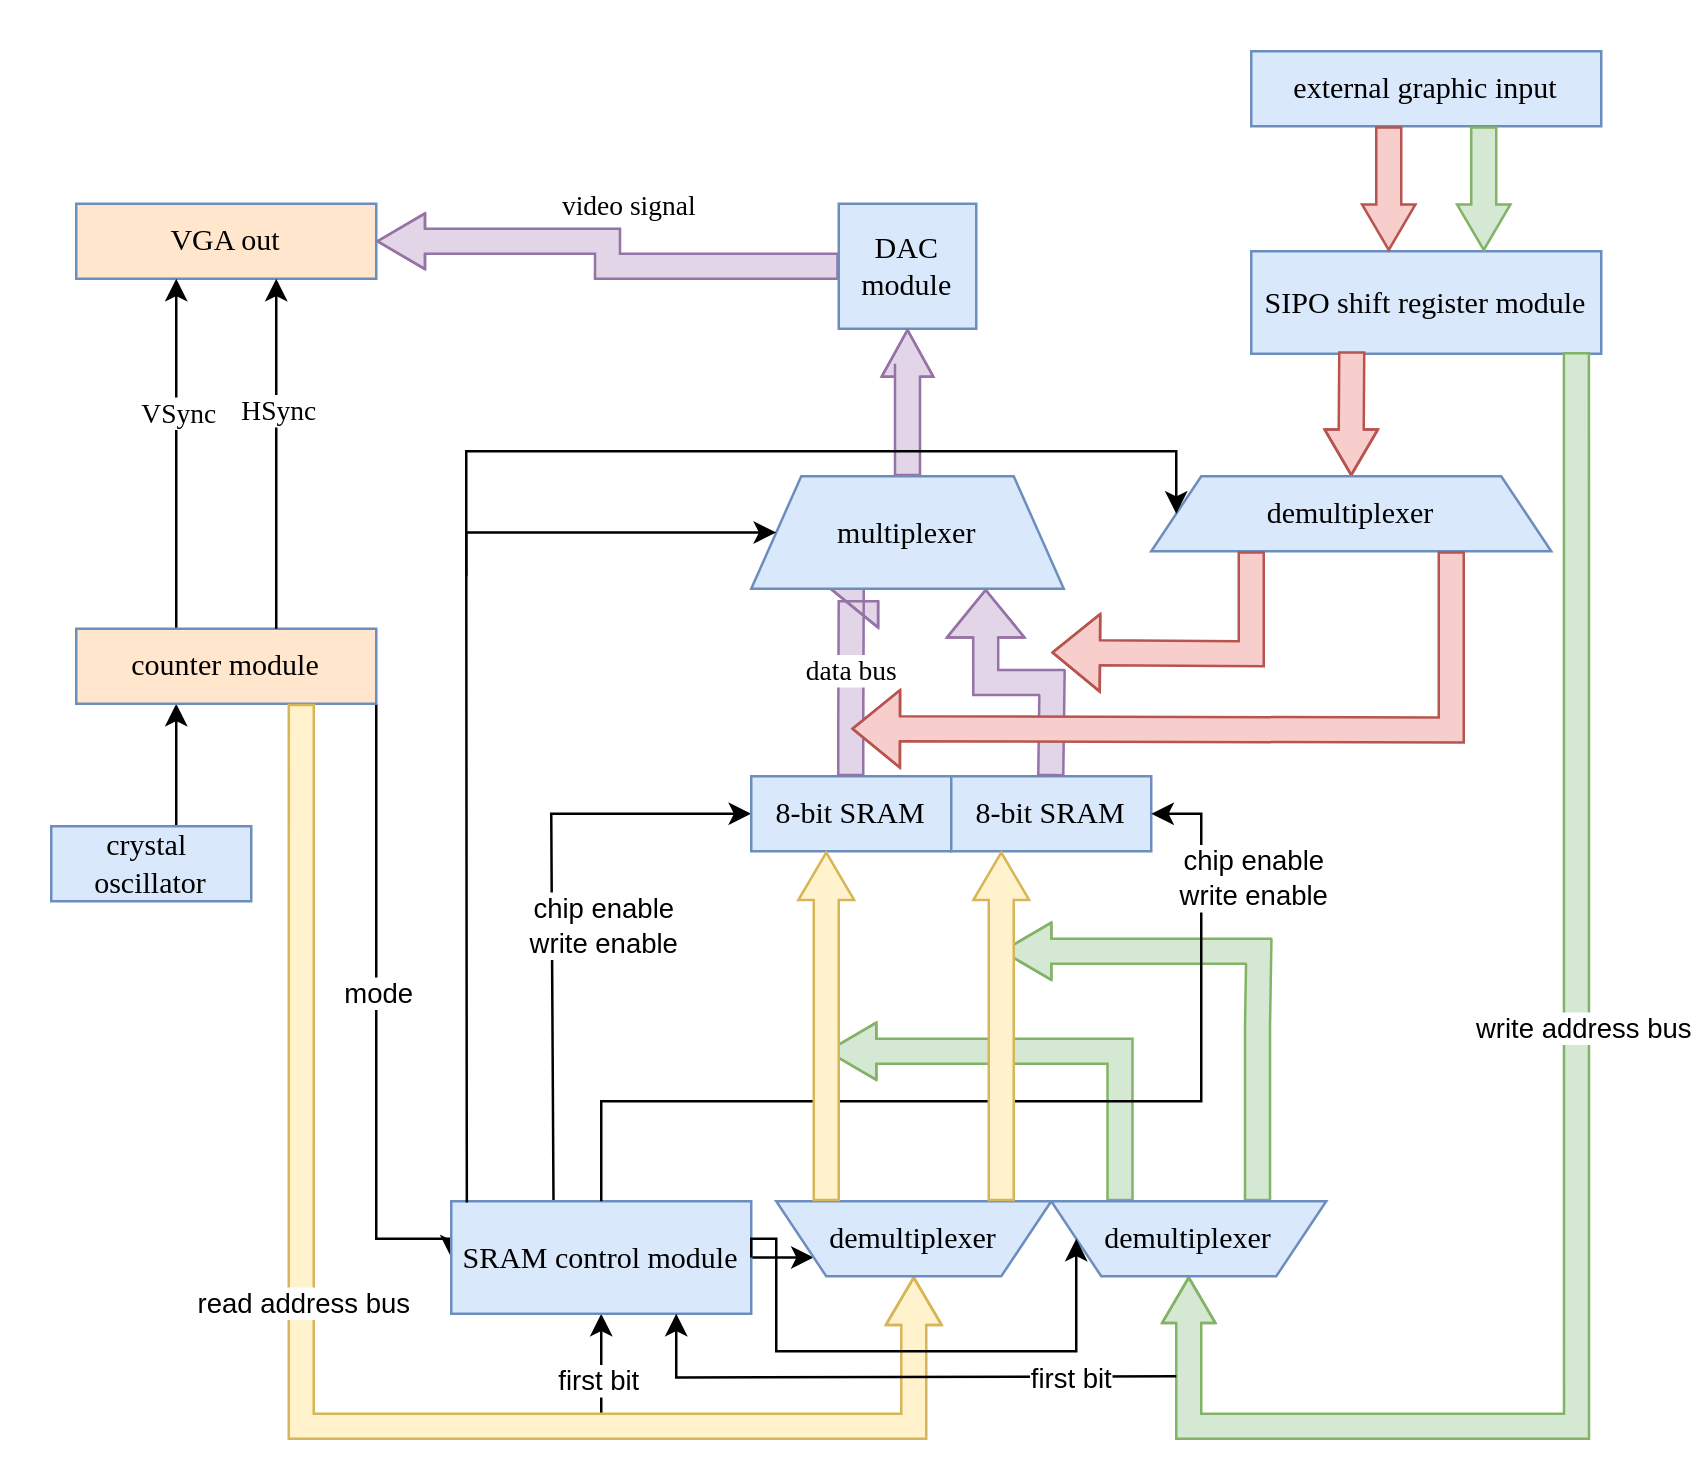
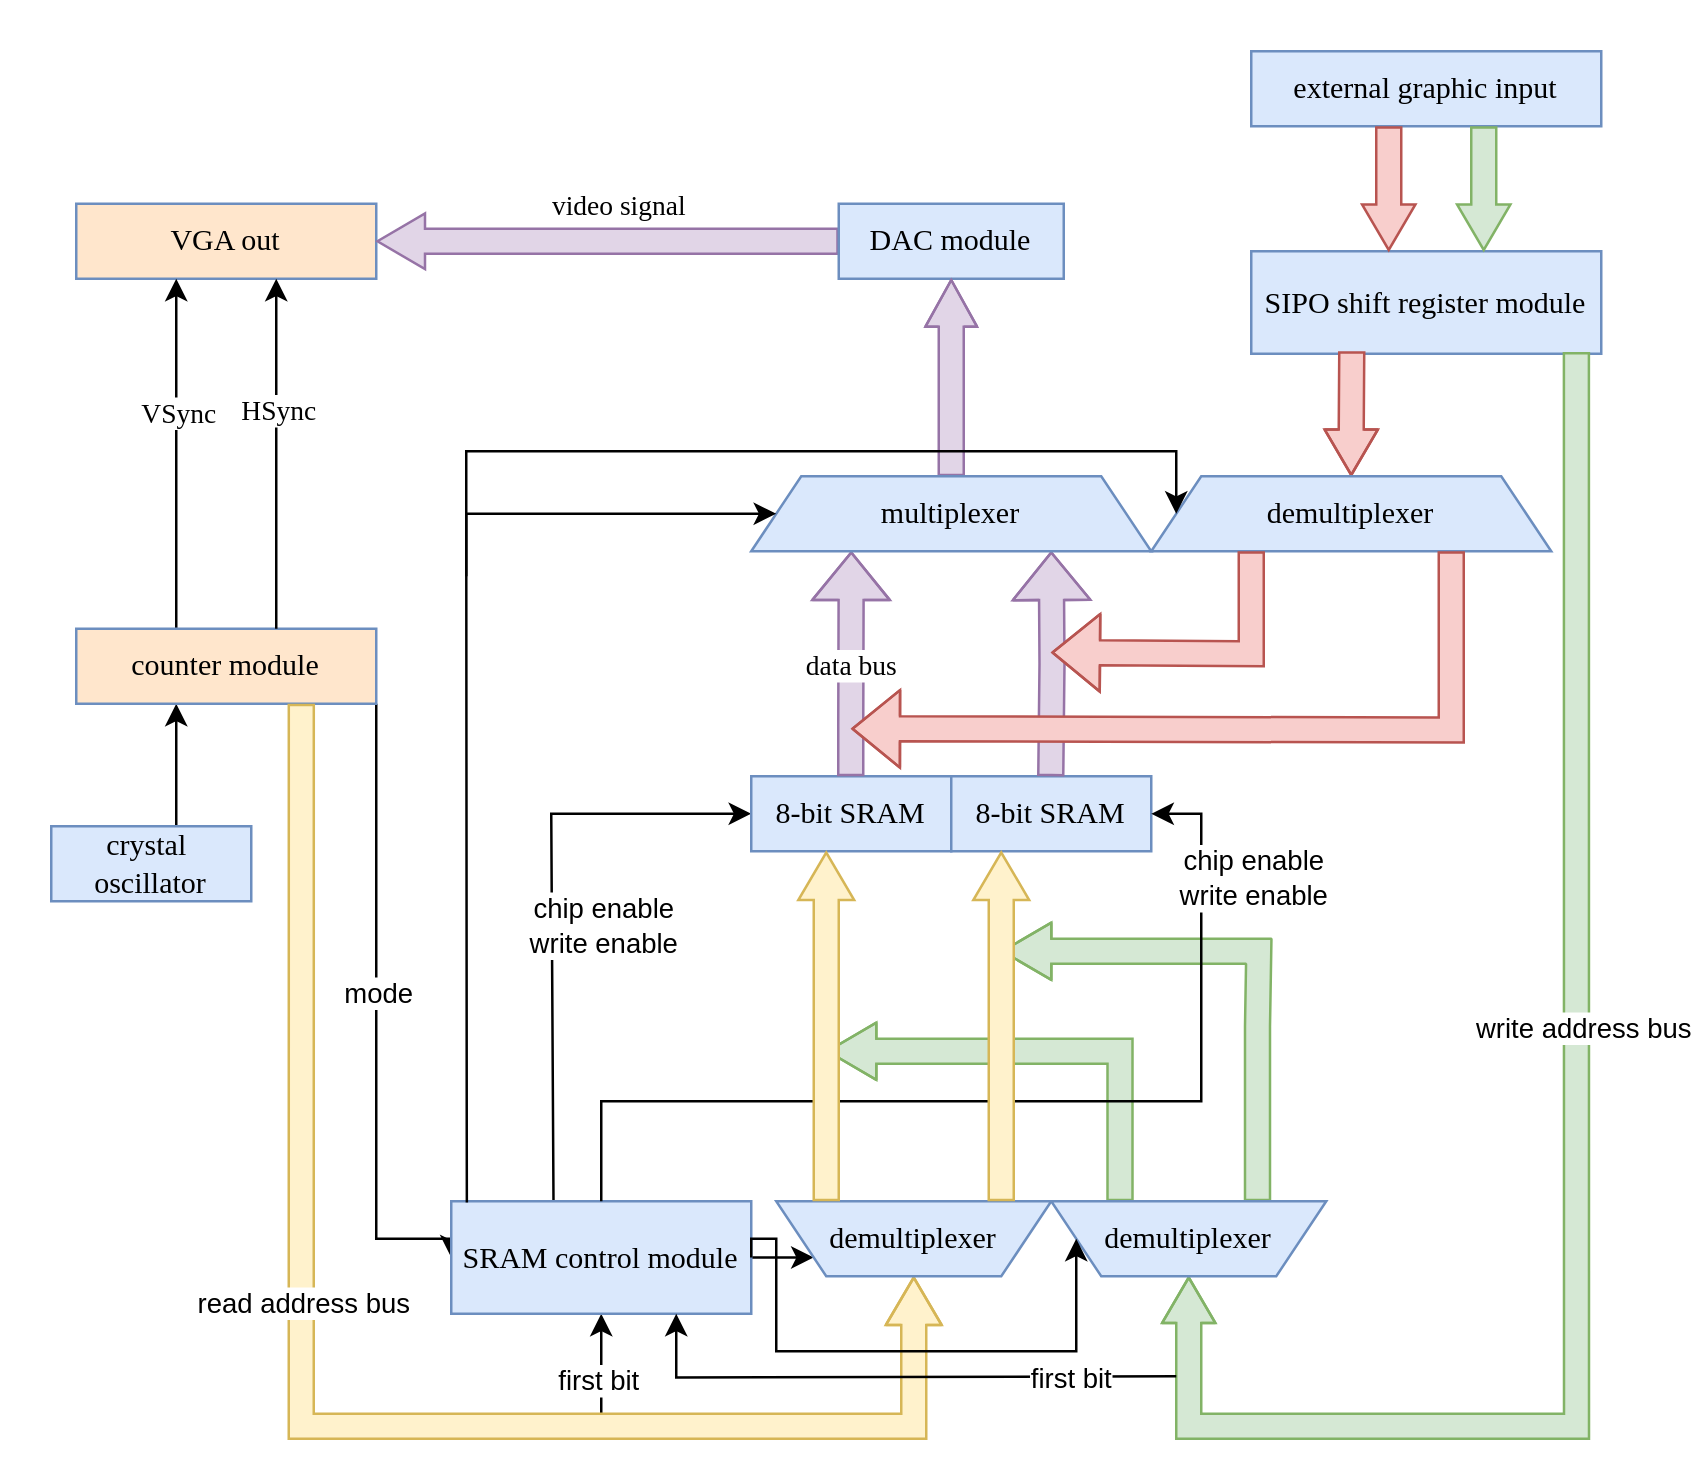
(908, 266) -> (951, 241)
(908, 533) -> (951, 514)
